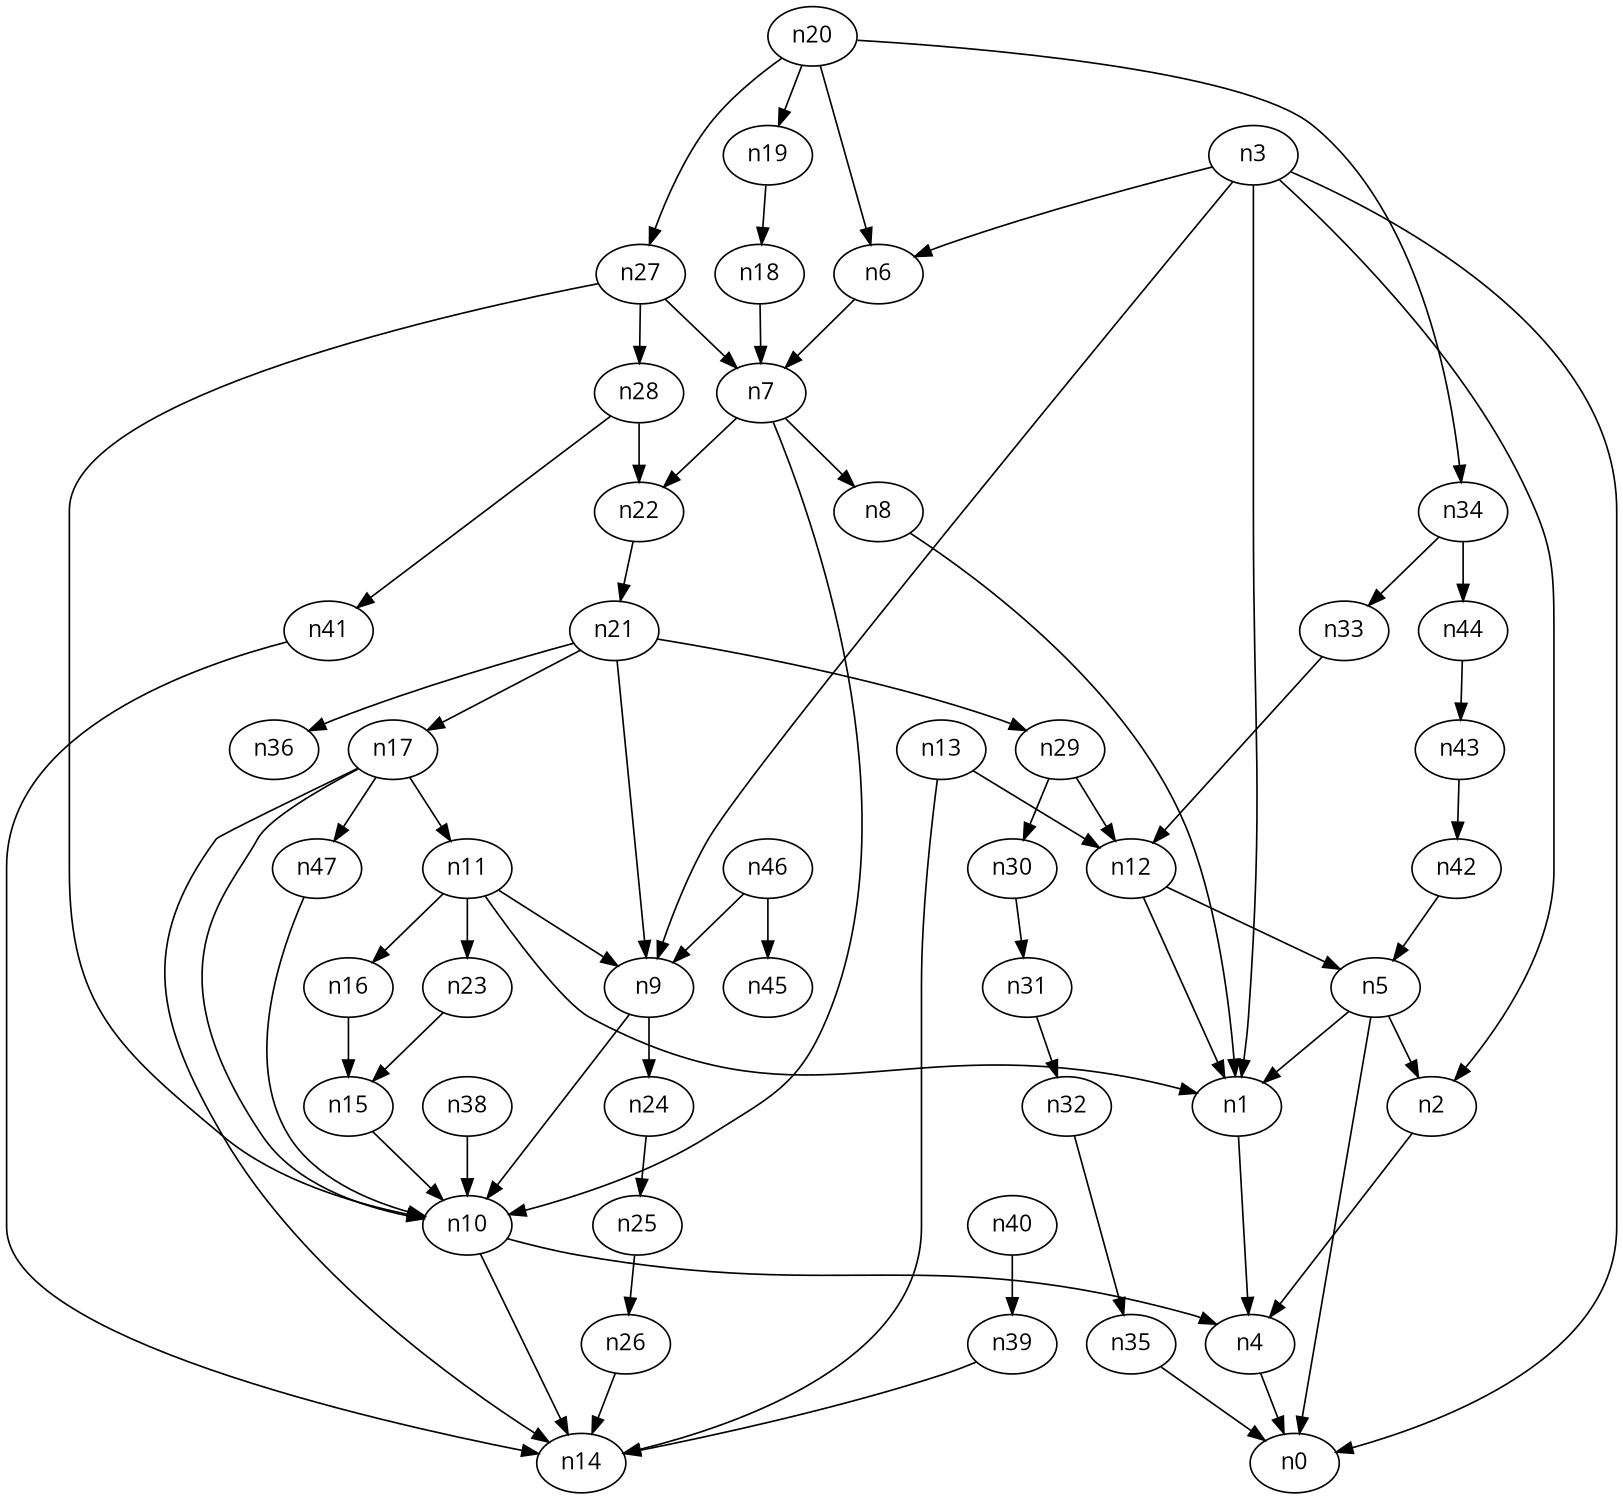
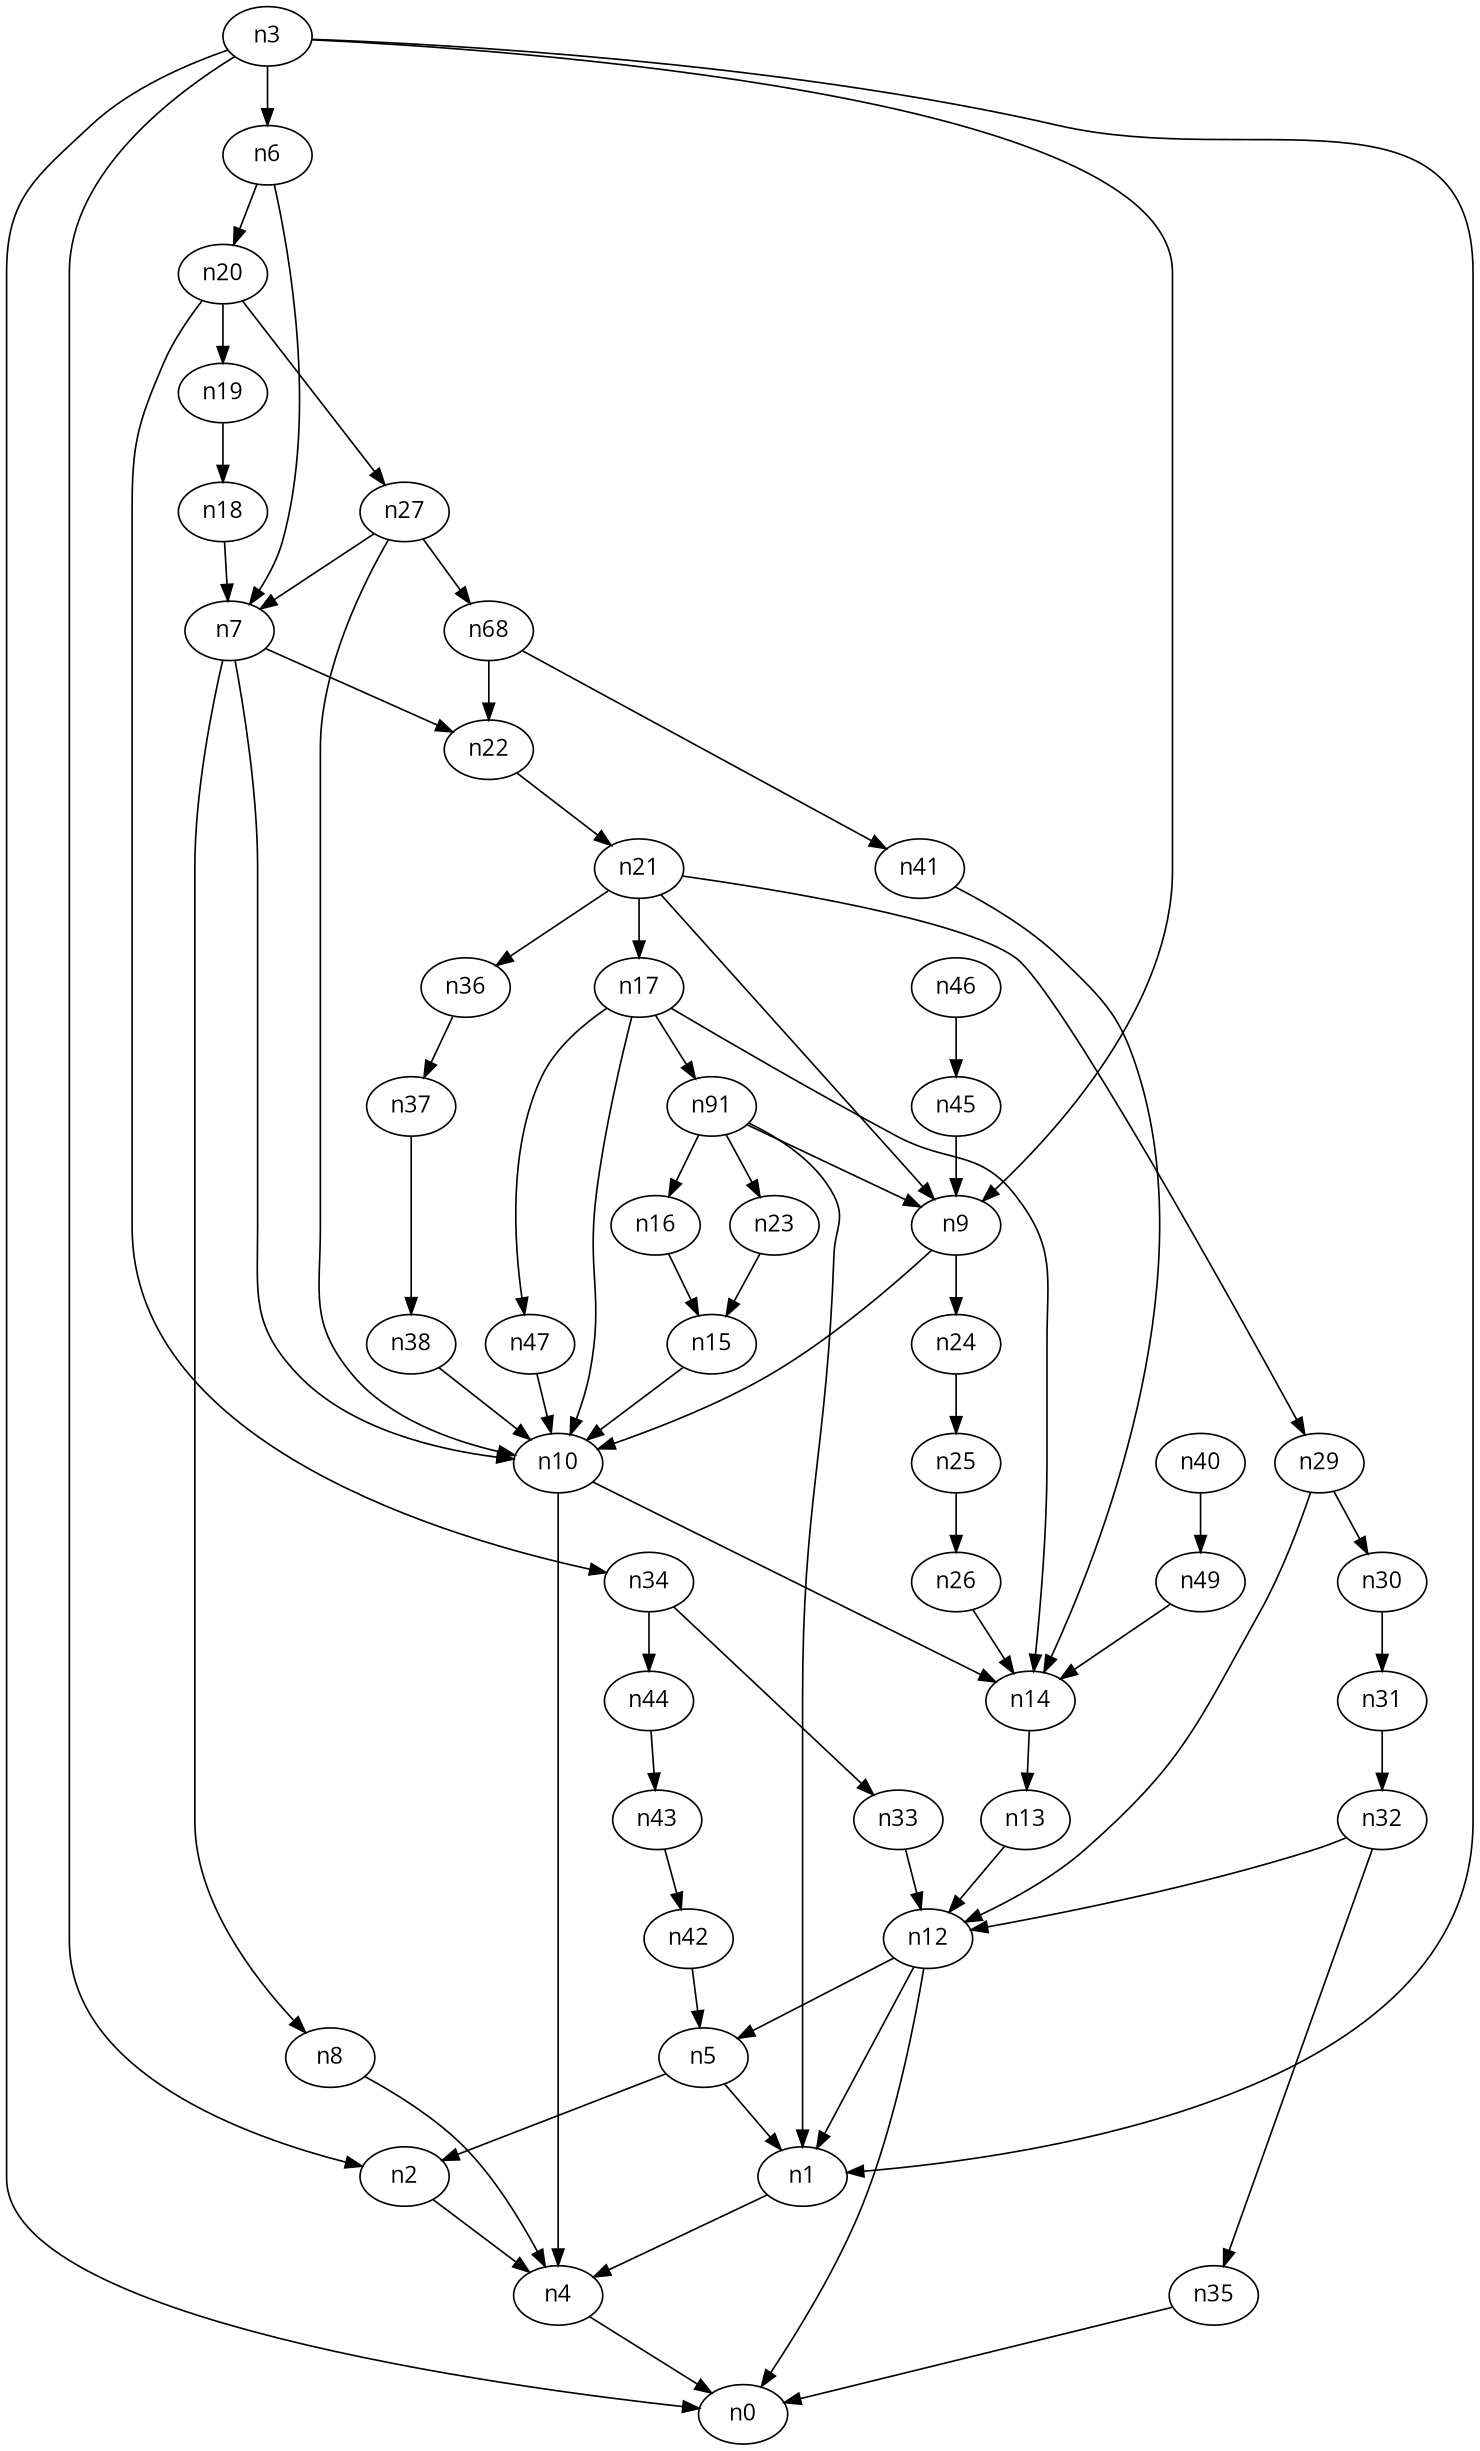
(843, 147) -> (248, 207)
(639, 393) -> (489, 631)
(1144, 753) -> (457, 2140)
(467, 869) -> (712, 1106)
(715, 922) -> (956, 1168)
none -> (411, 1106)
(921, 1195) -> (1028, 1752)
(1338, 1207) -> (868, 2190)
(1012, 1344) -> (1201, 1582)
none -> (1168, 1889)
